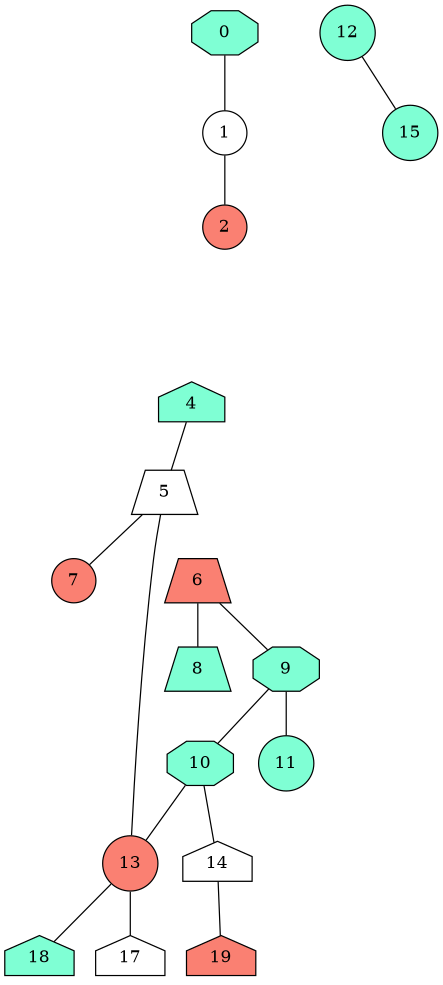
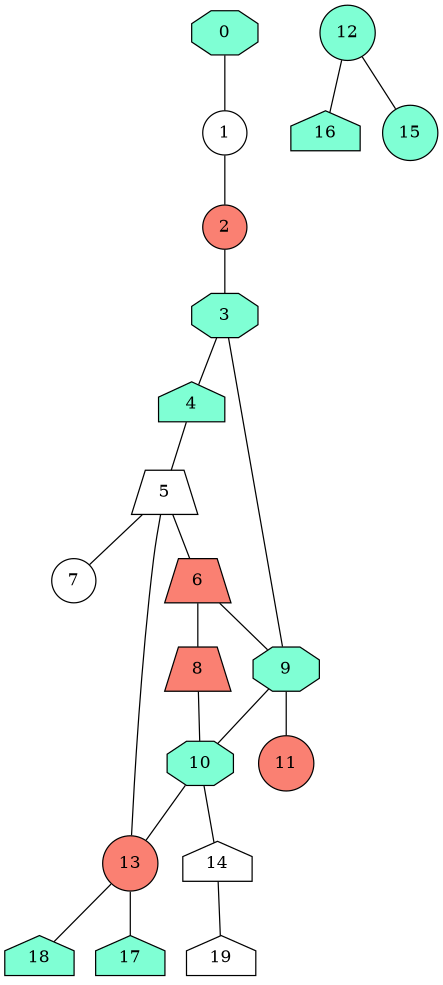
none -> (326, 133)
none -> (225, 316)
none -> (181, 537)
(74, 581) -> (74, 581)
(198, 669) -> (198, 669)
none -> (199, 716)
(286, 763) -> (286, 763)
(130, 958) -> (130, 958)
(221, 958) -> (221, 958)
